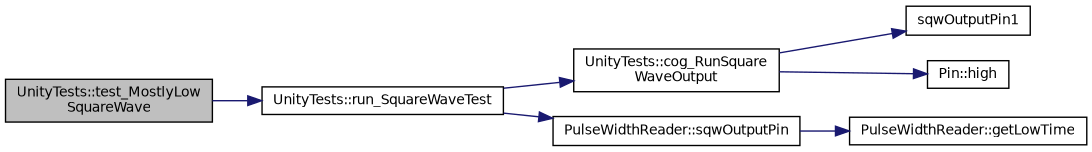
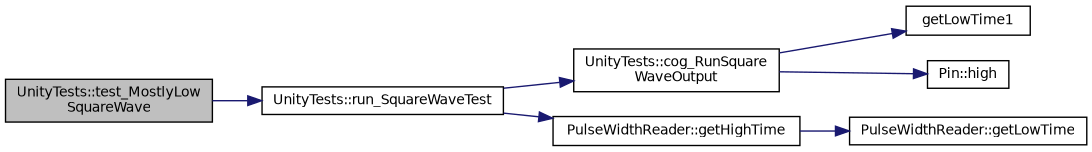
(968, 21) -> (968, 21)
(676, 131) -> (676, 131)
